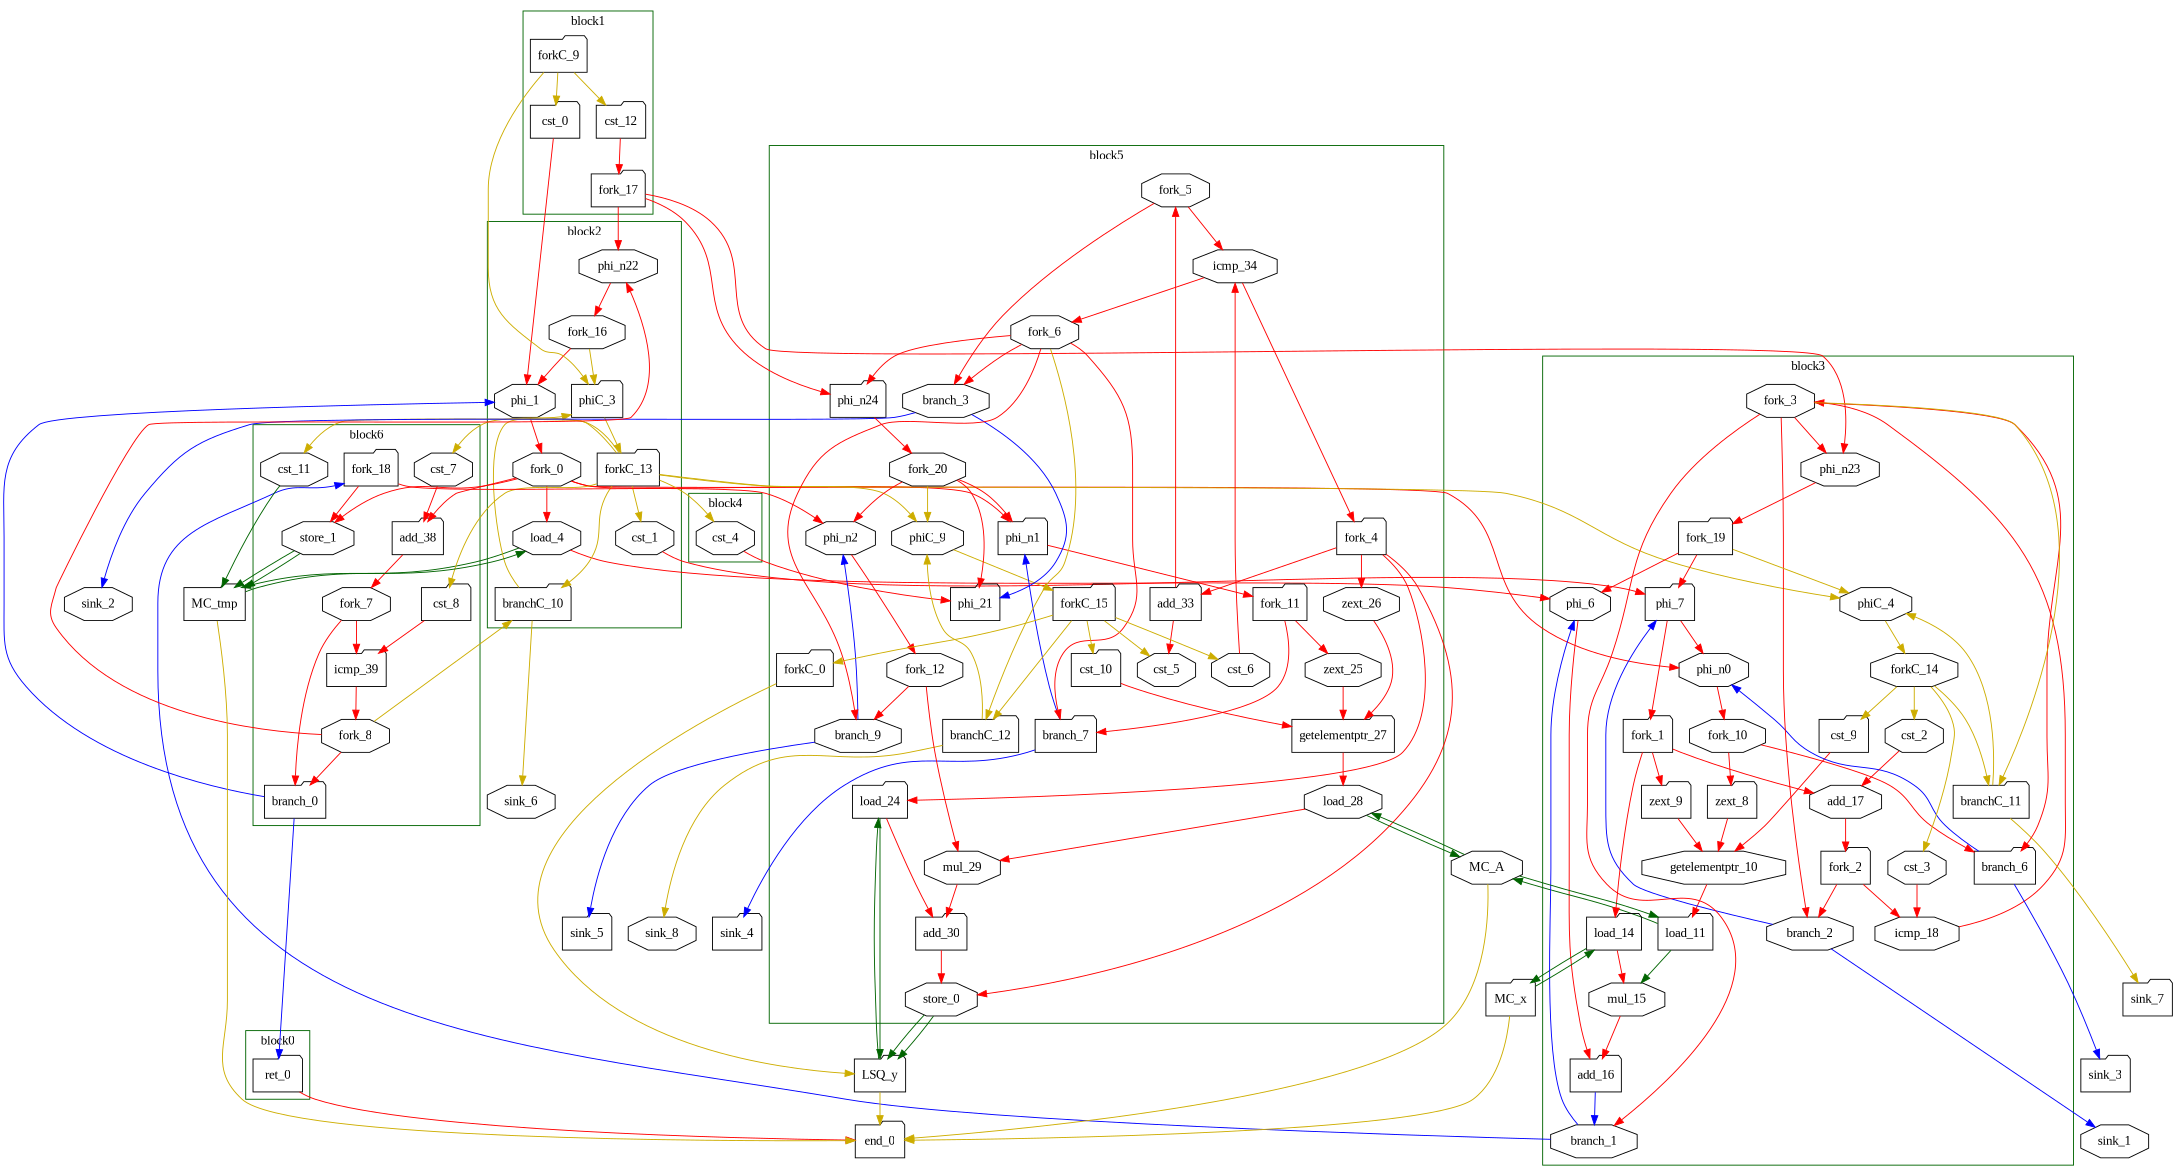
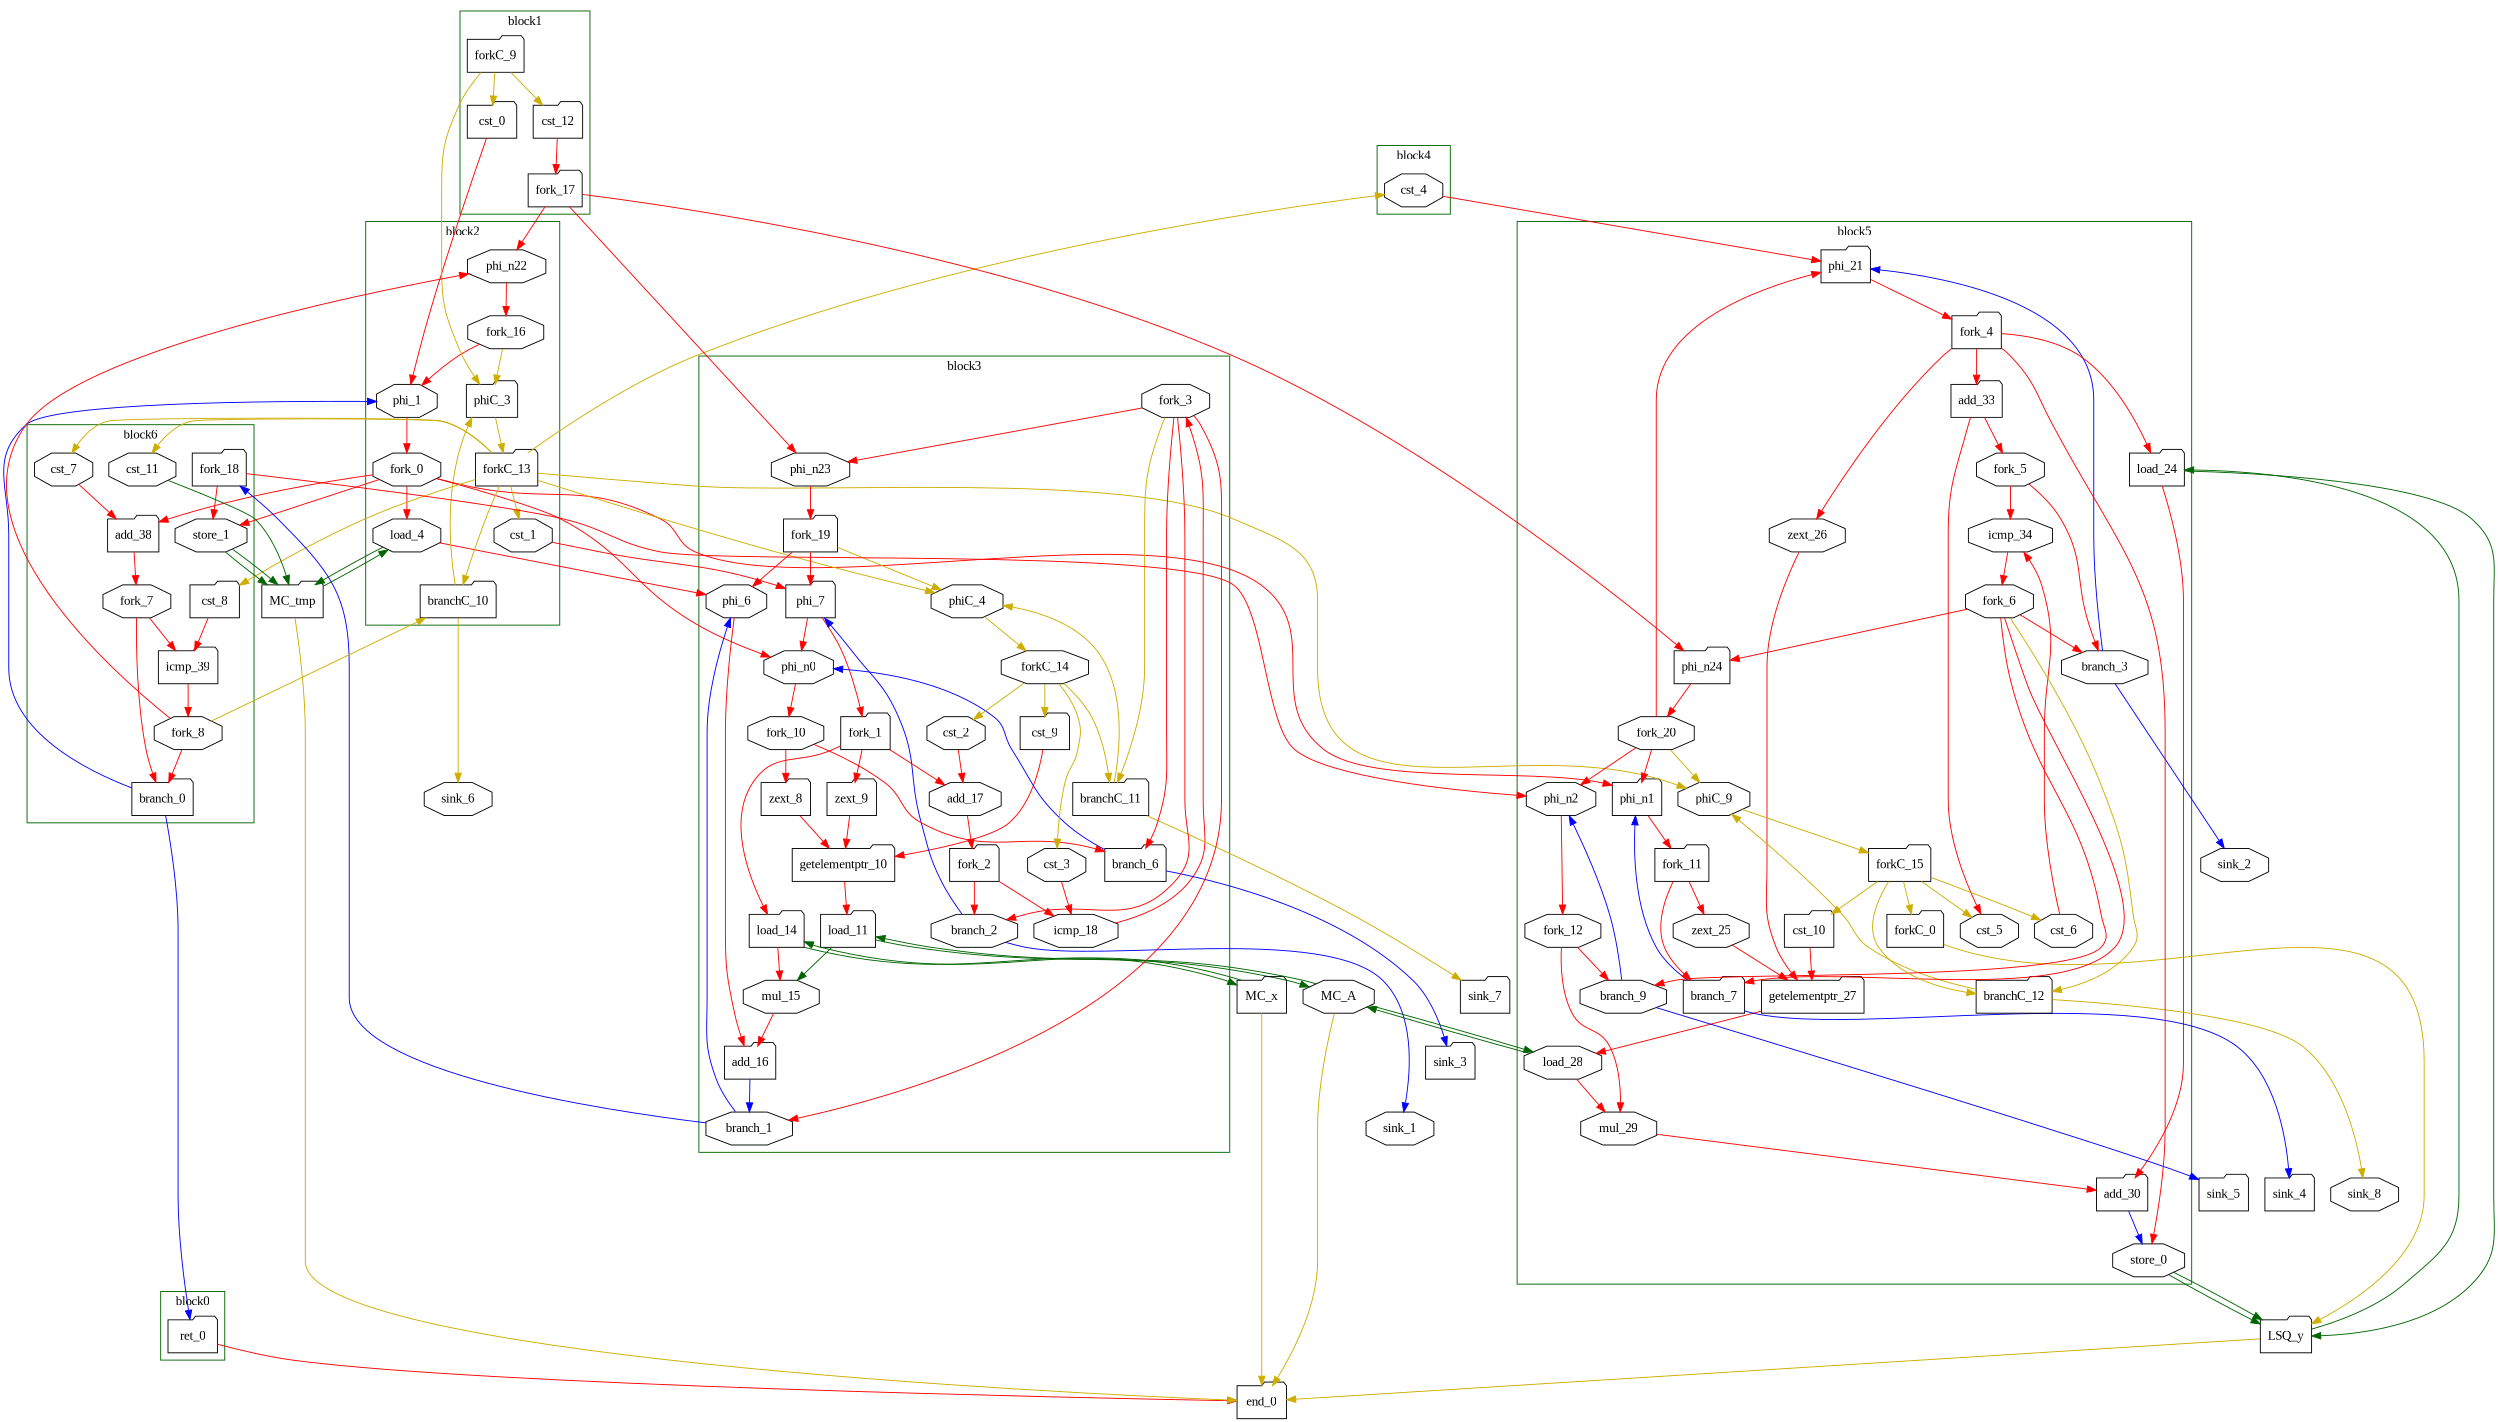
(1296, 398) -> (1907, 297)
(1714, 868) -> (843, 865)
(941, 962) -> (2134, 1223)
